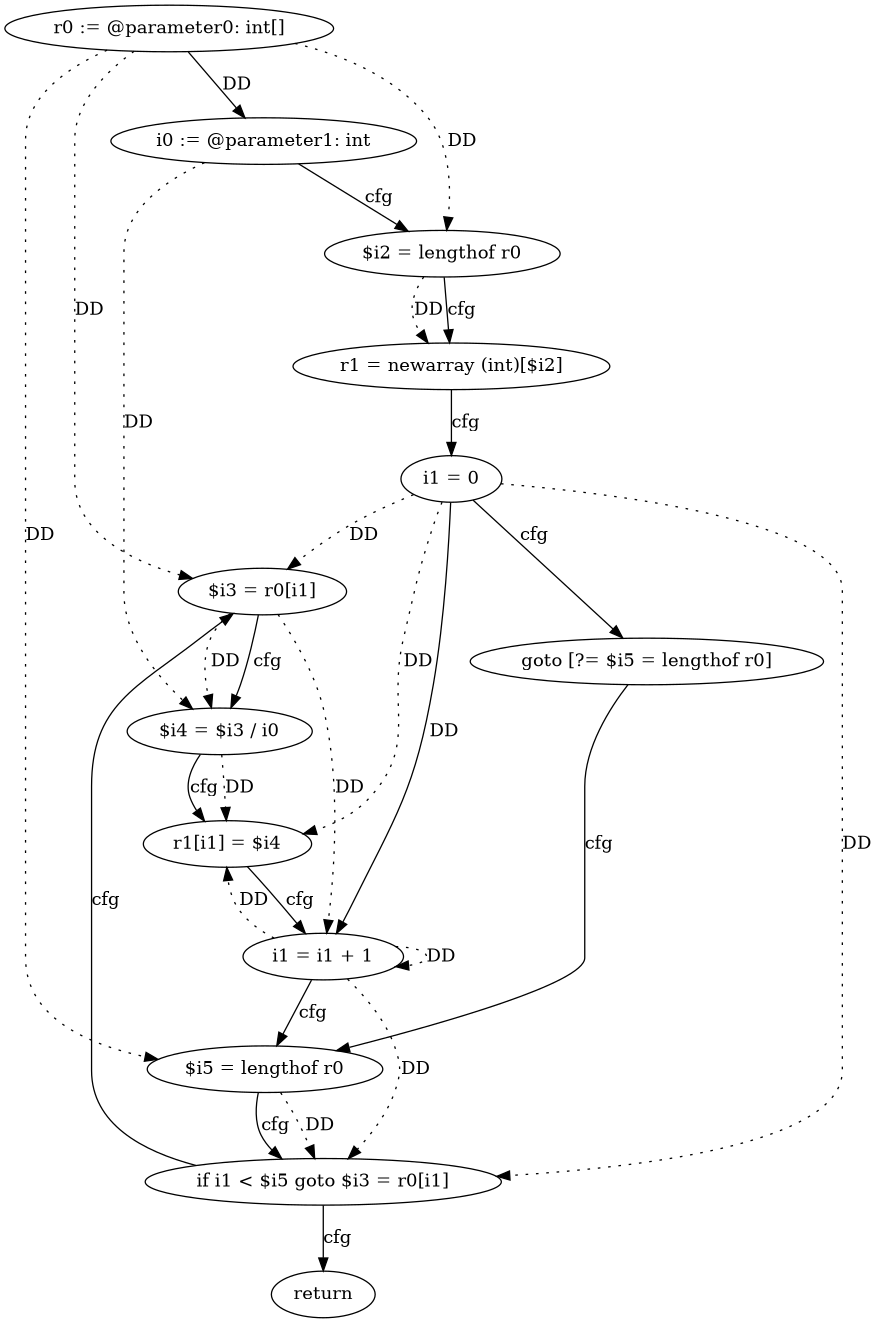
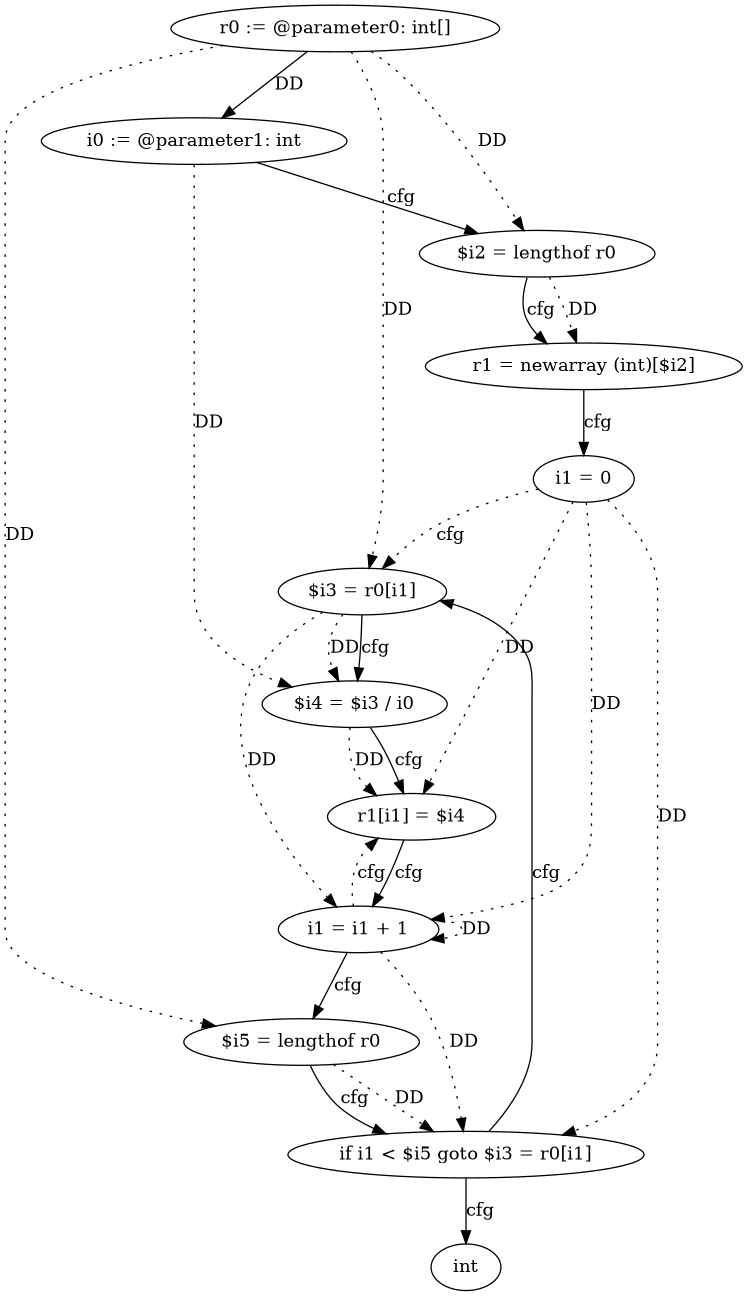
(364, 535) -> (450, 535)
(647, 661) -> none
(427, 720) -> (592, 760)
(254, 900) -> (372, 873)
(323, 1294) -> (466, 1267)
